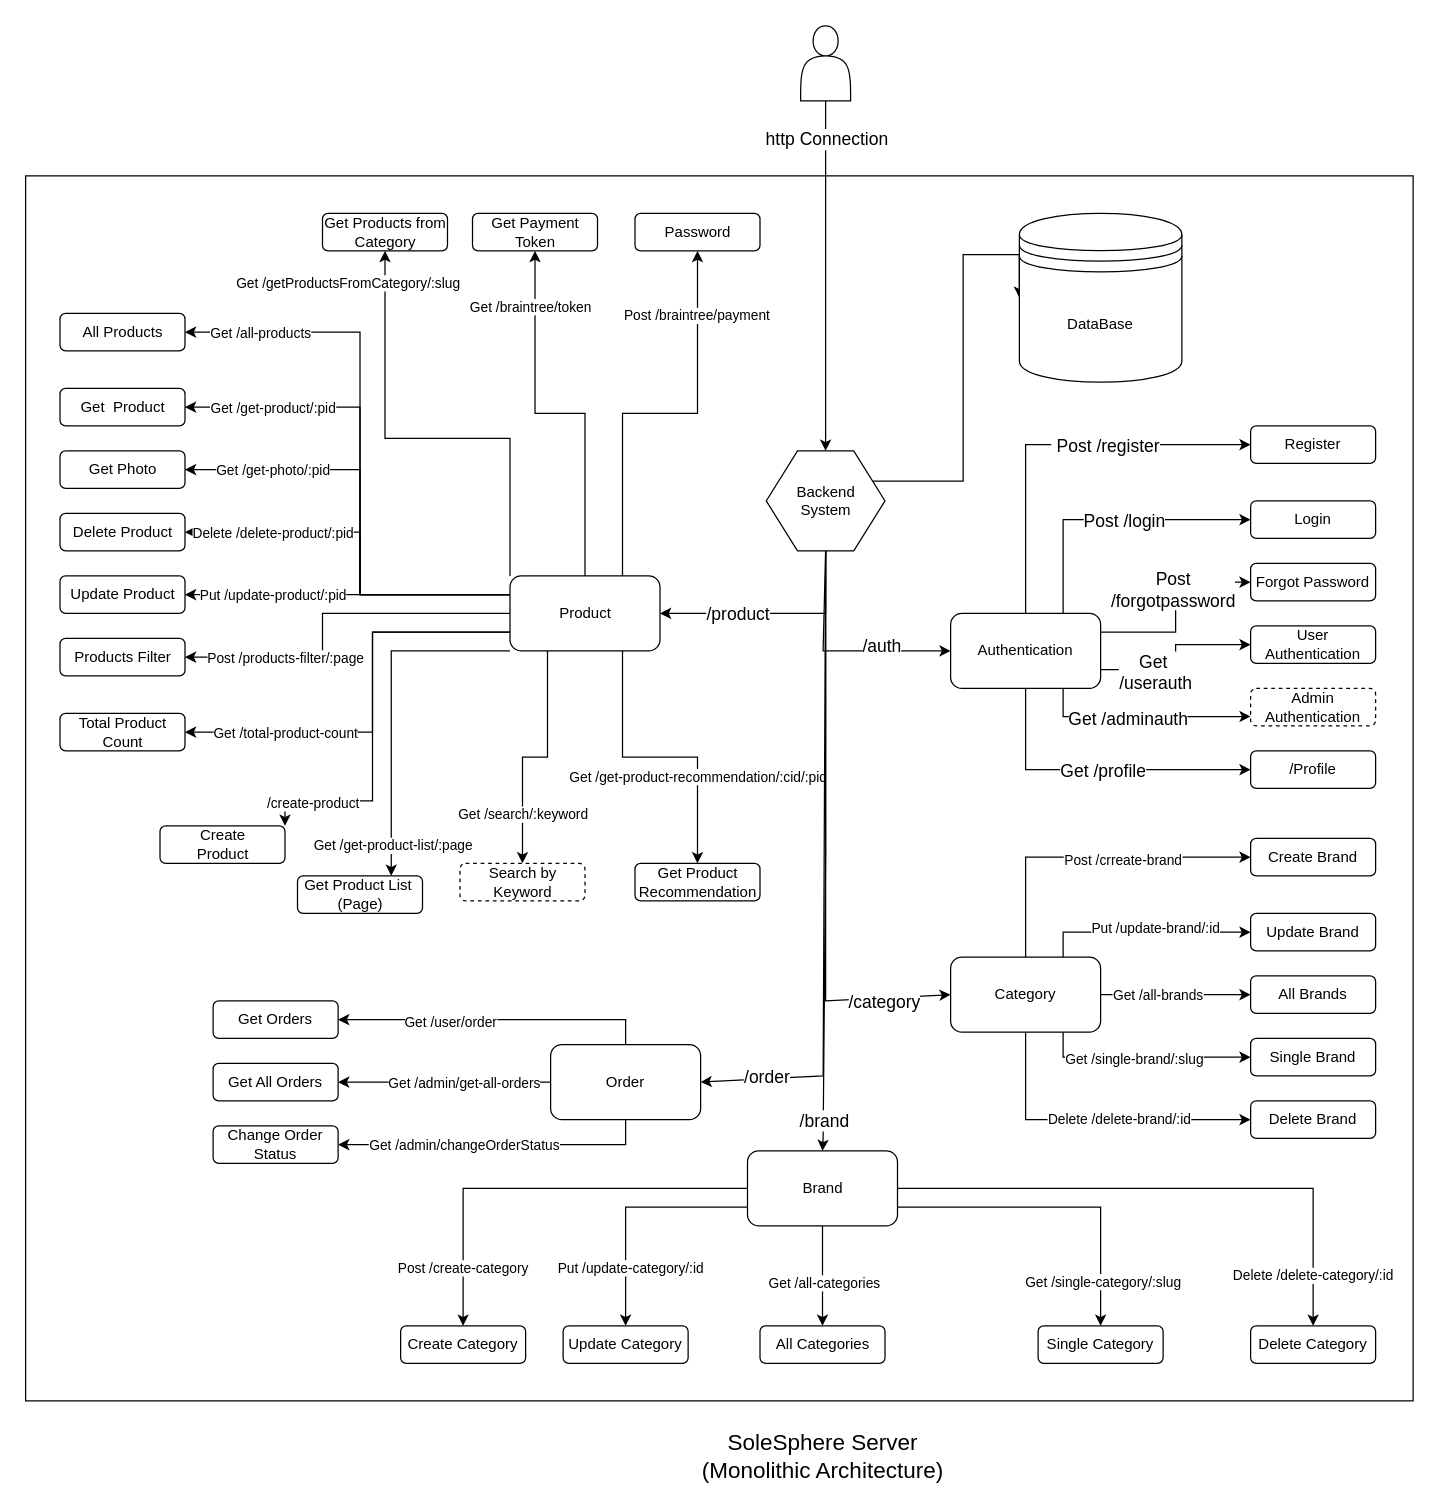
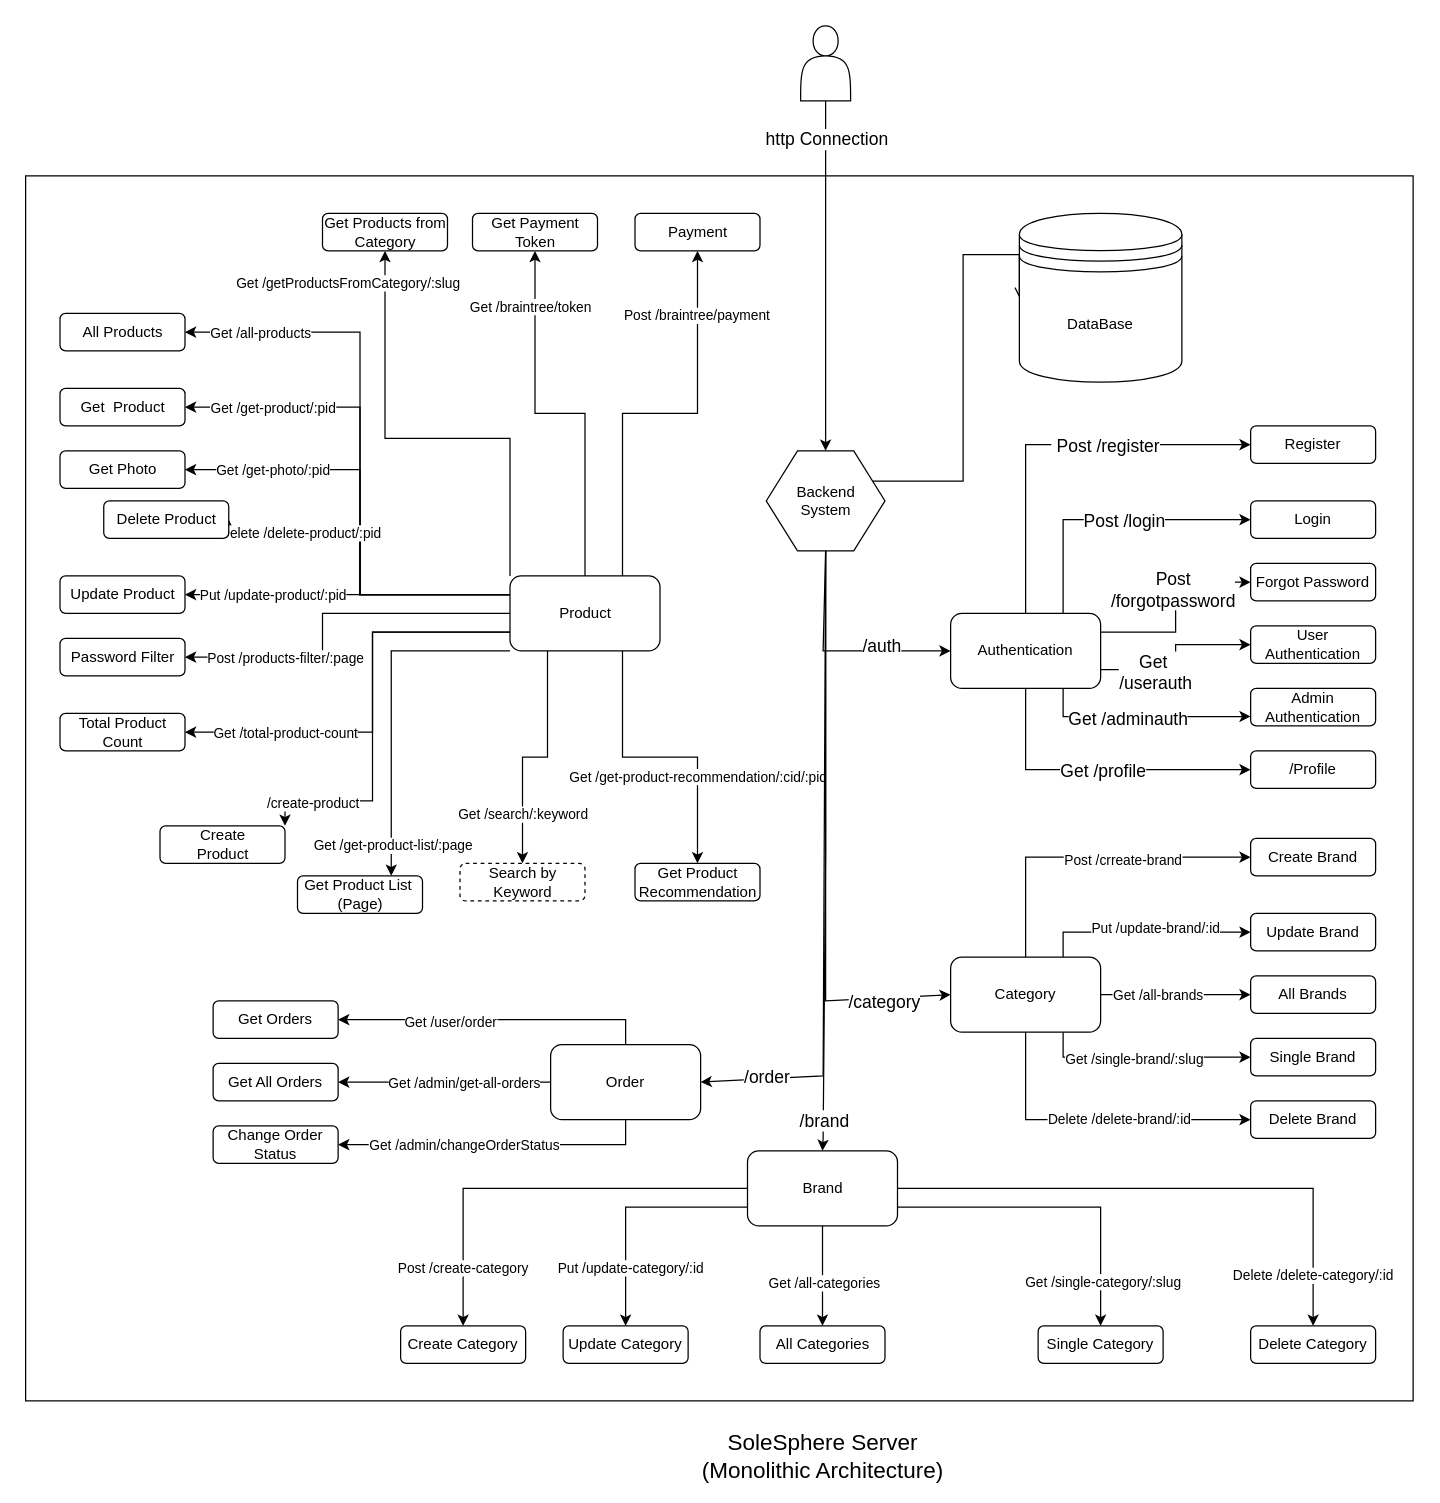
(698, 232) -> (698, 232)
(1019, 288) -> (1019, 289)
(123, 532) -> (166, 519)
(745, 613) -> none
(123, 657) -> (123, 657)
(1313, 707) -> (1313, 707)
